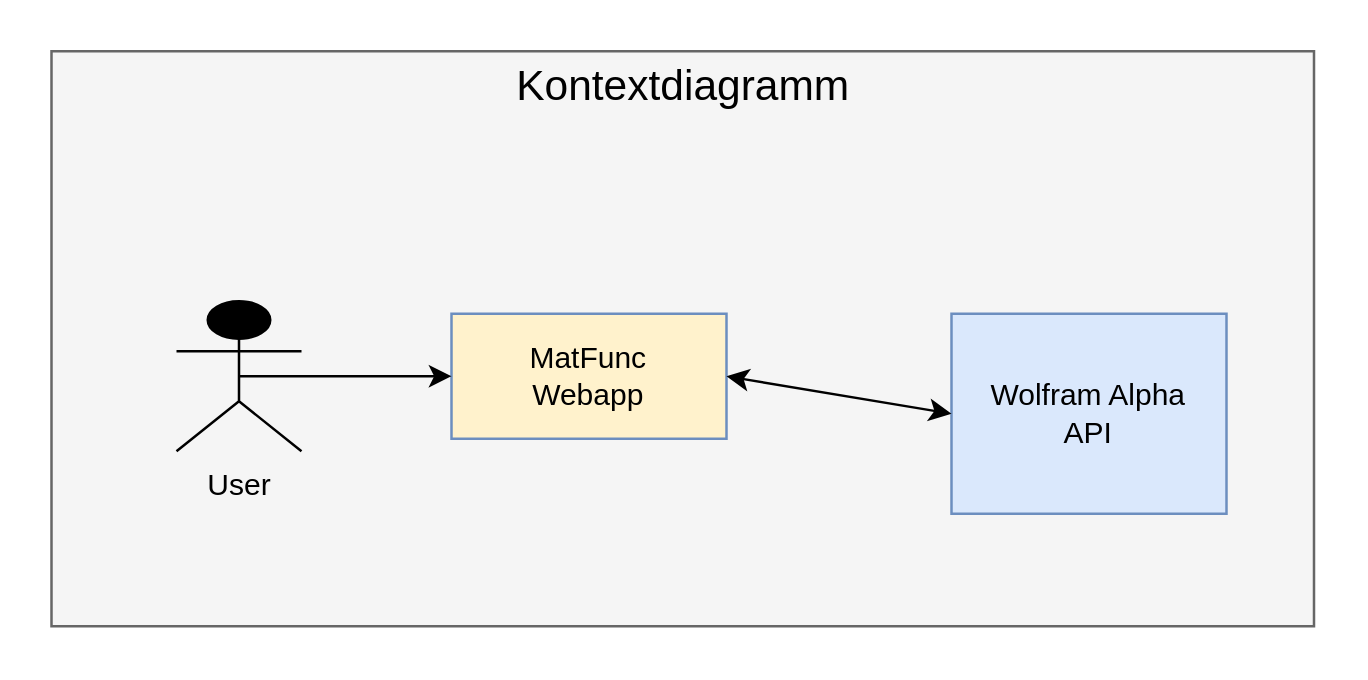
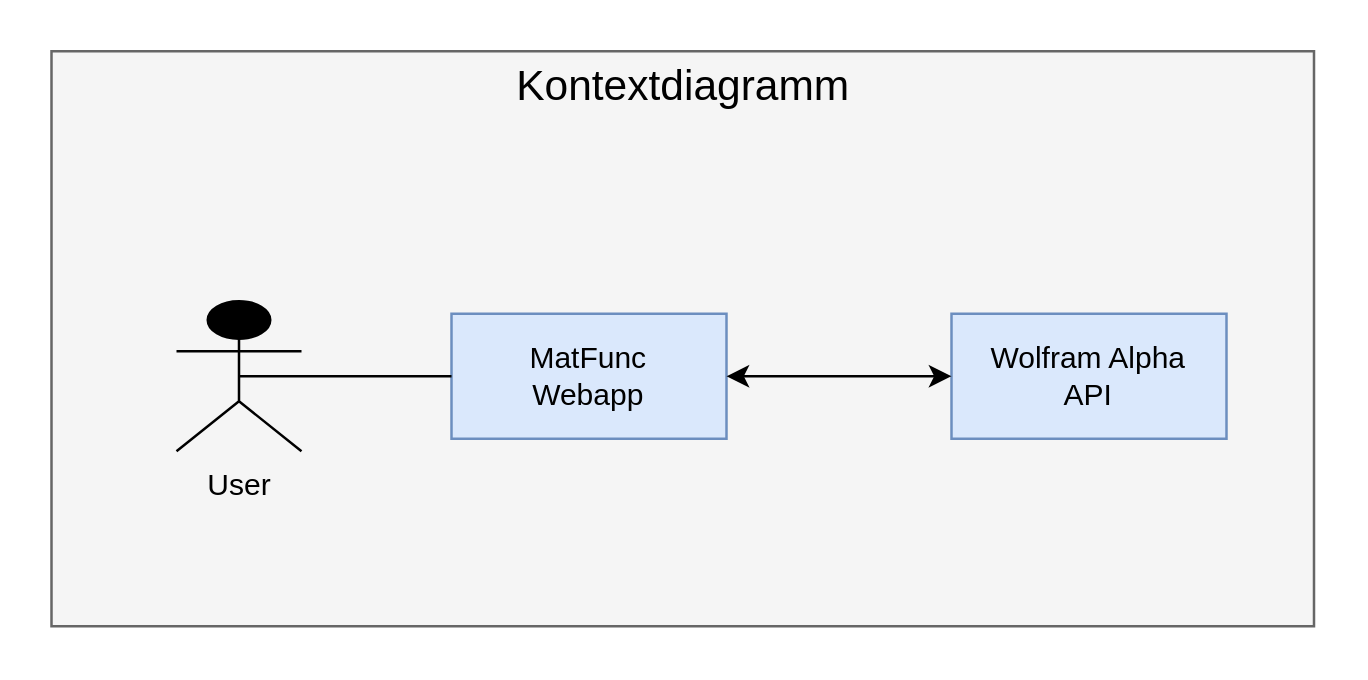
(433, 376) -> (441, 376)
(589, 376) -> (589, 376)
(1089, 414) -> (1089, 376)
